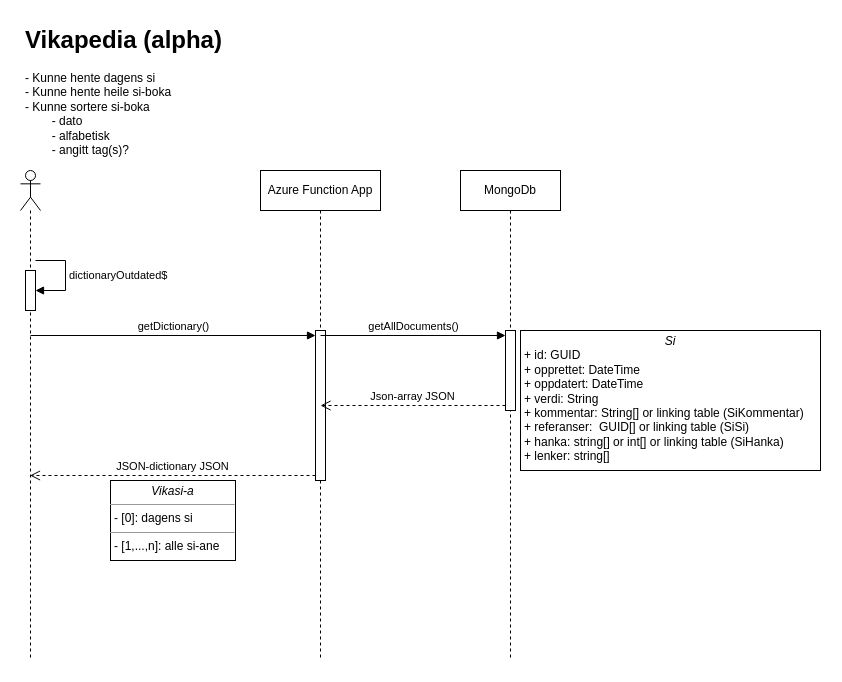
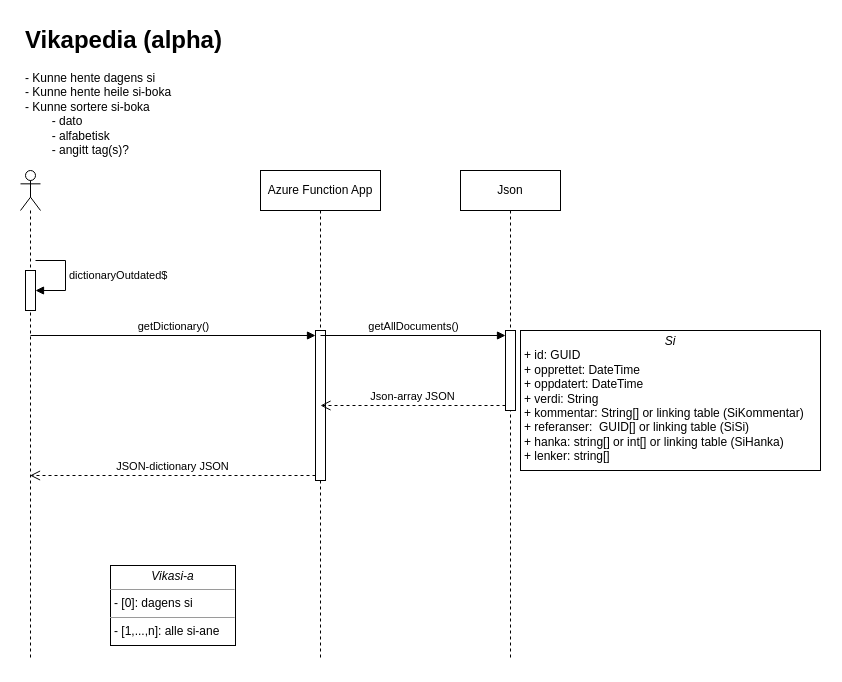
(511, 191) -> (511, 191)
(173, 521) -> (173, 606)
